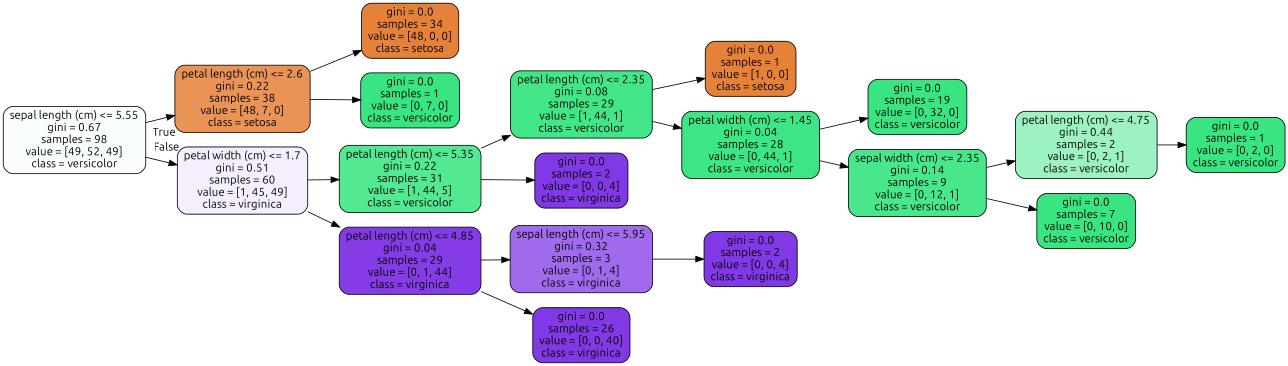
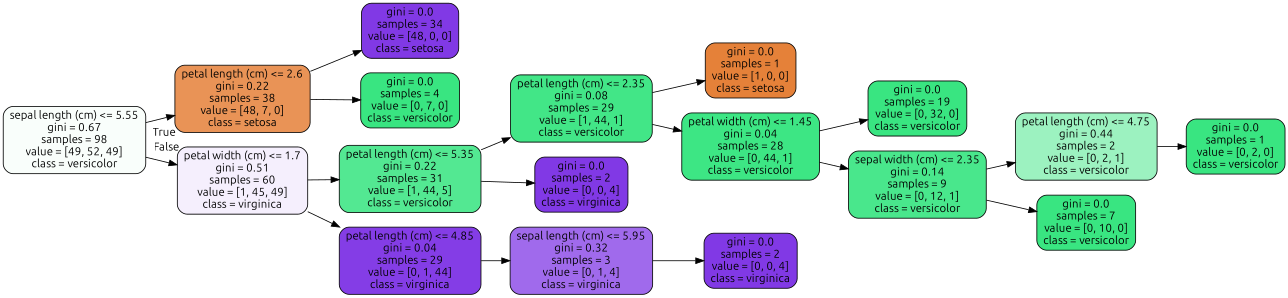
(410, 31) -> (410, 31)
(410, 100) -> (410, 100)
(581, 335) -> none
